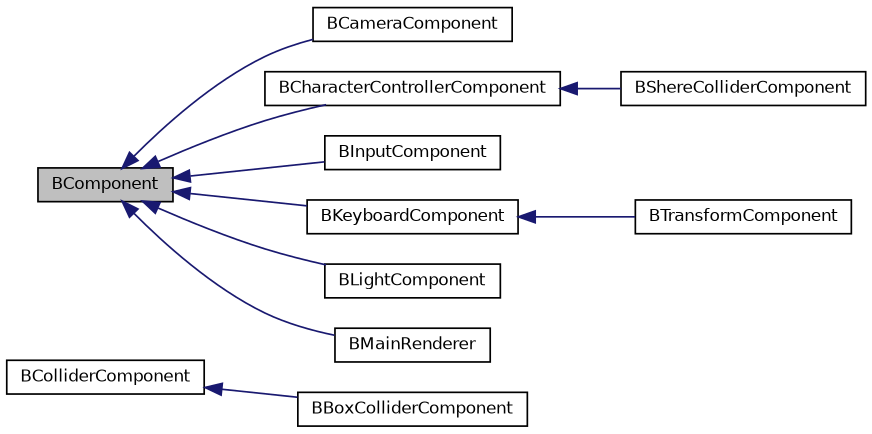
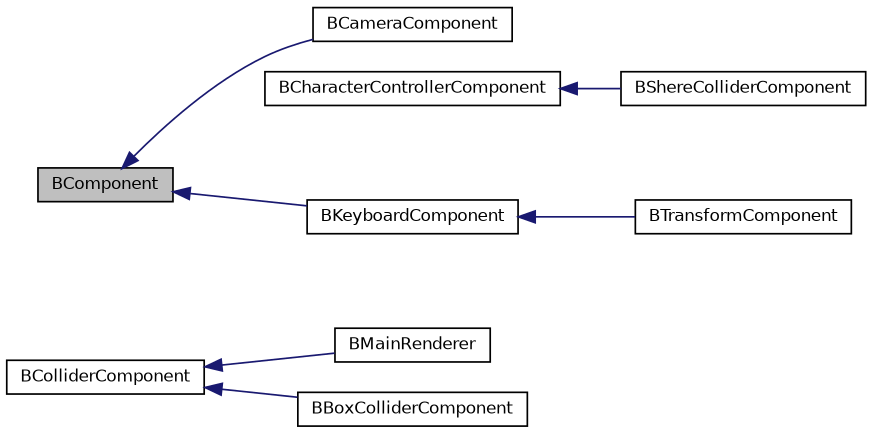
(241, 129) -> none
(413, 153) -> none
(413, 281) -> none
(225, 290) -> (278, 359)
